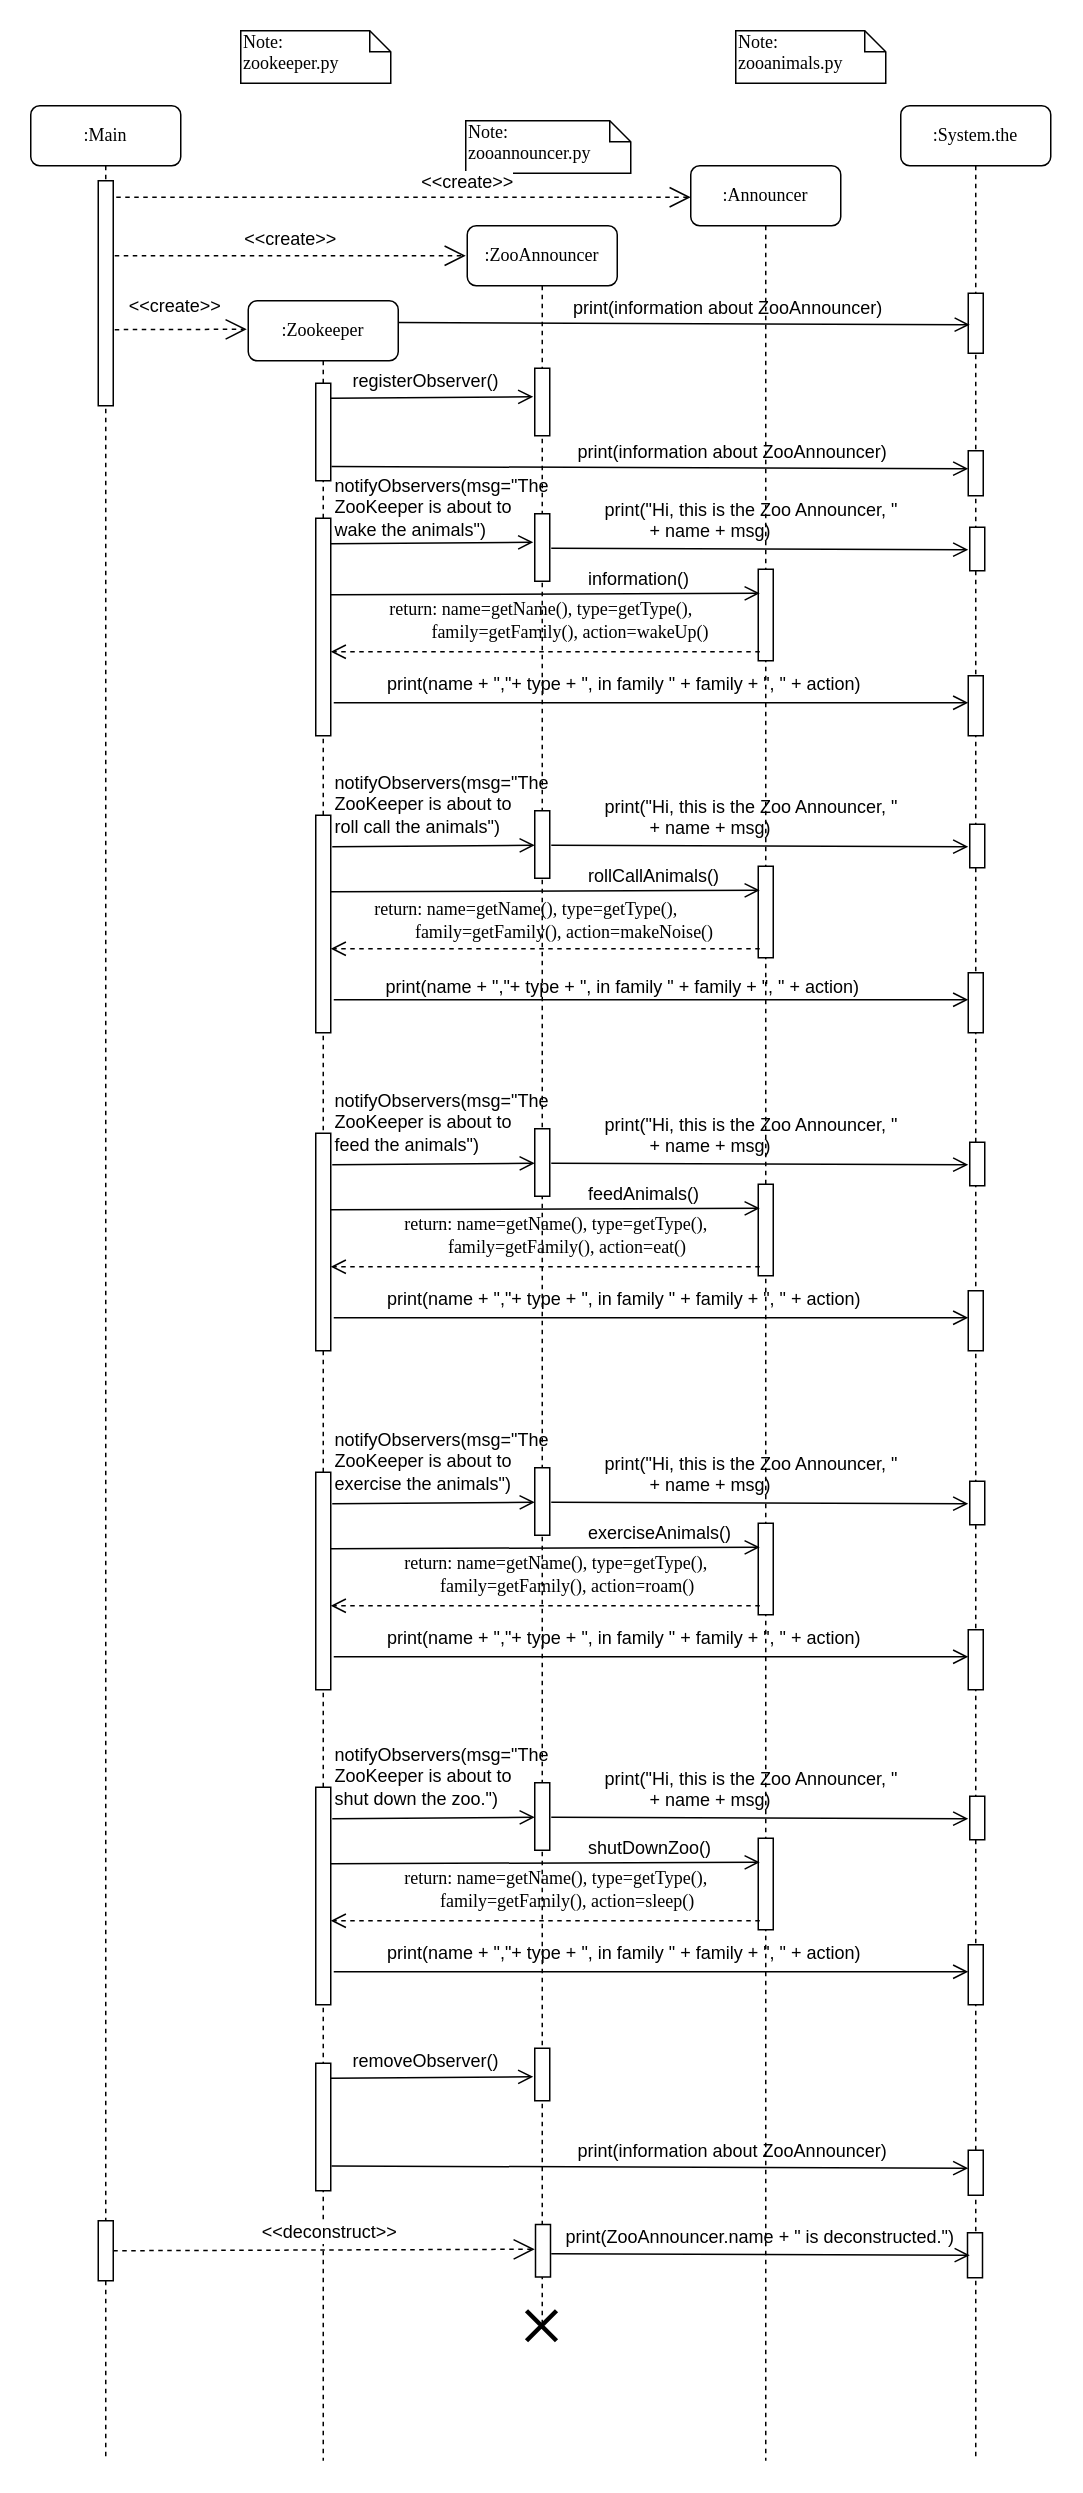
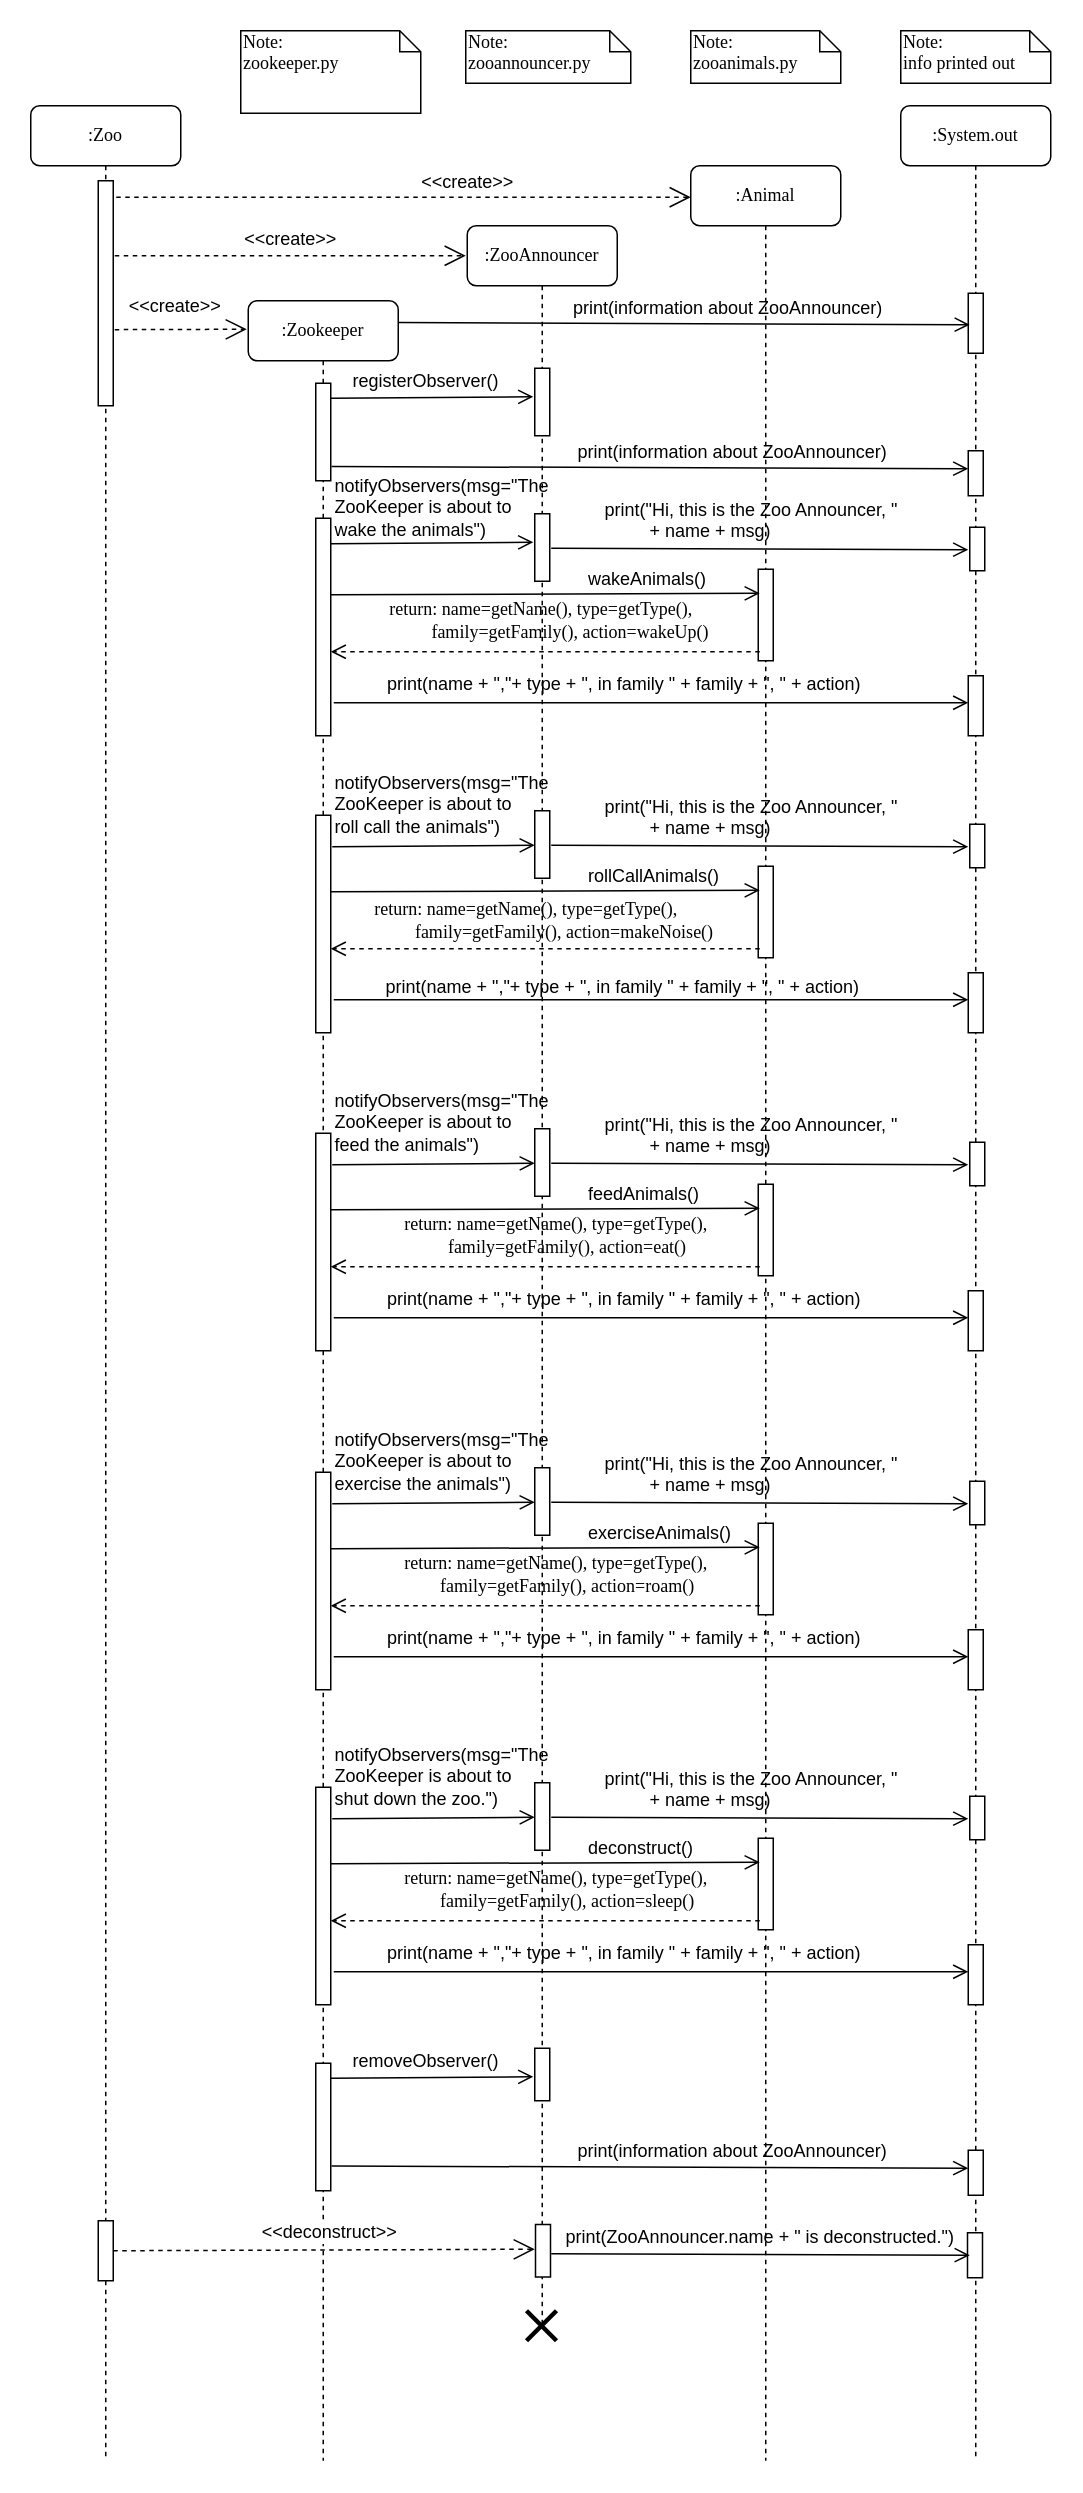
(316, 57) -> (331, 72)
(811, 57) -> (766, 57)
none -> (976, 57)
(106, 136) -> (106, 136)
(976, 136) -> (976, 136)
(548, 147) -> (548, 57)
(766, 196) -> (766, 196)
(650, 580) -> (650, 580)
(654, 1849) -> (654, 1849)
